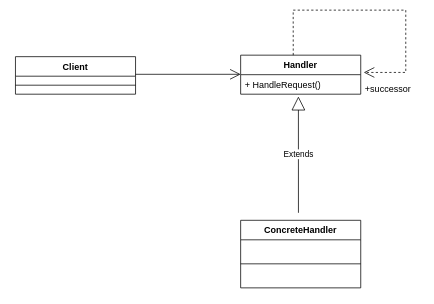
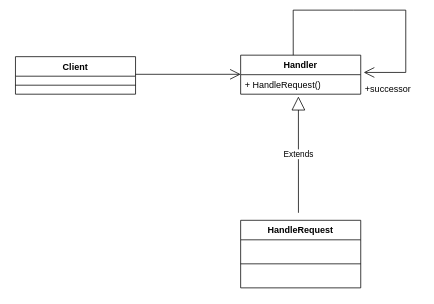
(378, 10) -> (378, 10)
(300, 231) -> (300, 231)
